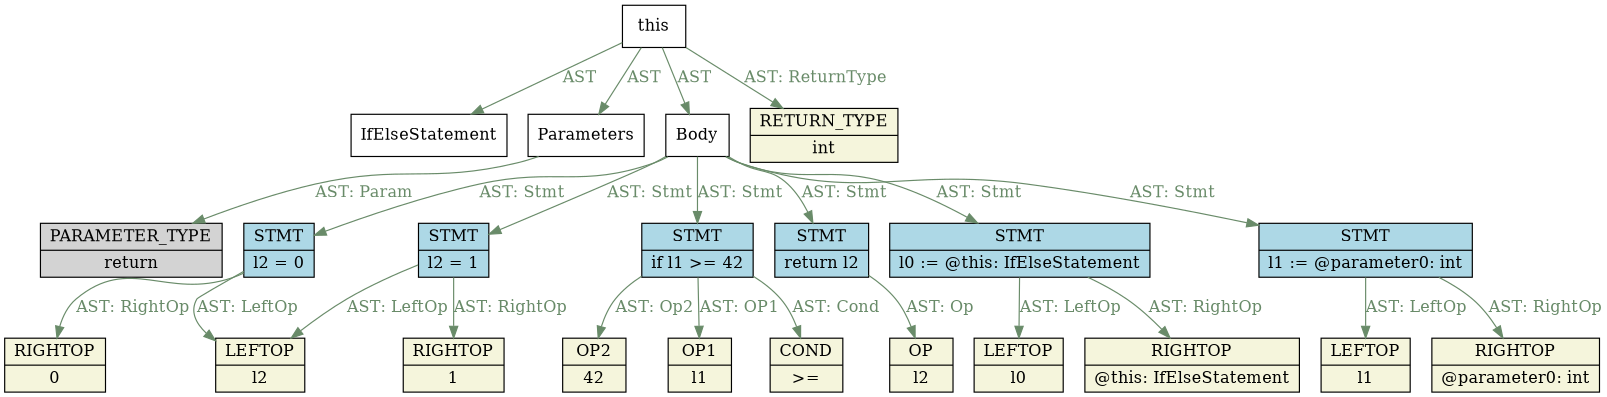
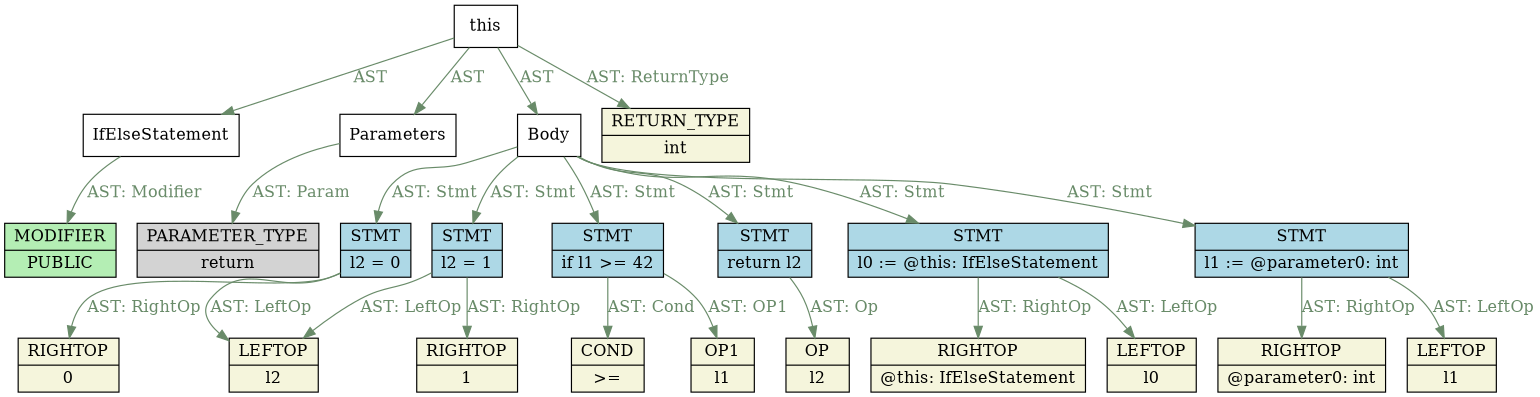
none -> (60, 250)
(594, 365) -> none
